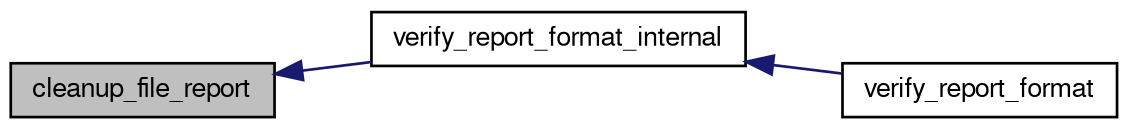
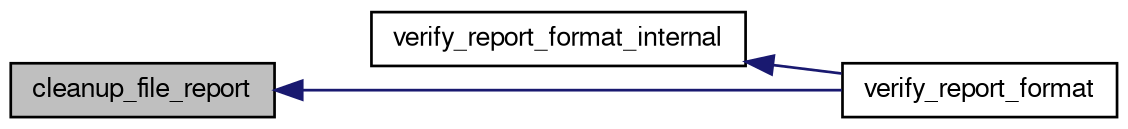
(337, 66) -> (572, 90)
